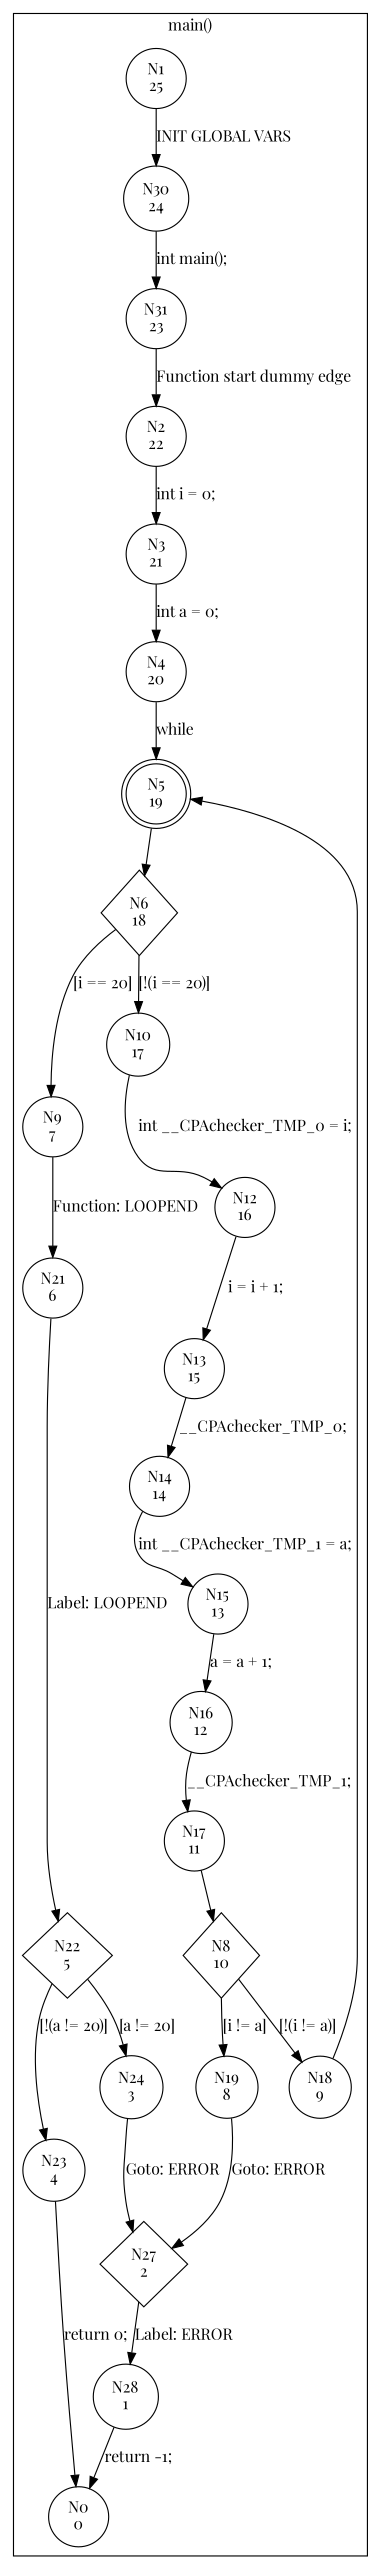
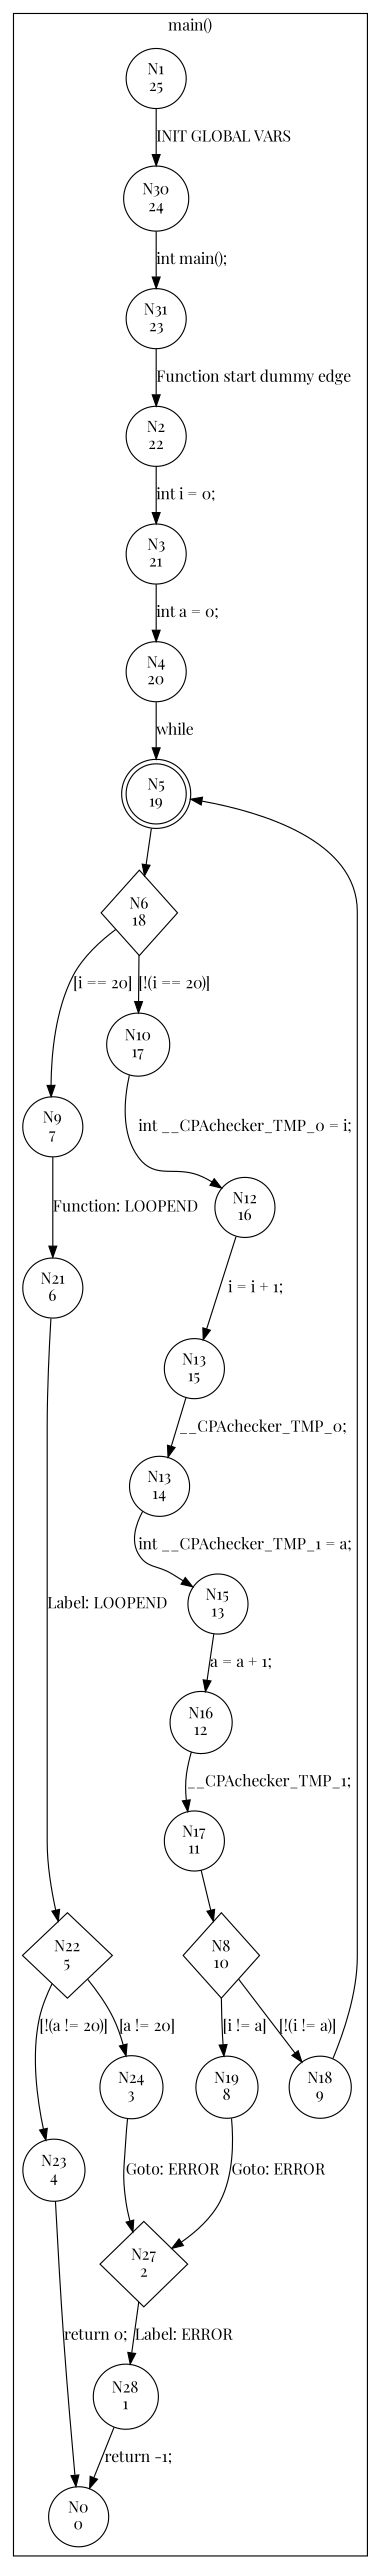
(160, 1486) -> (160, 1486)
